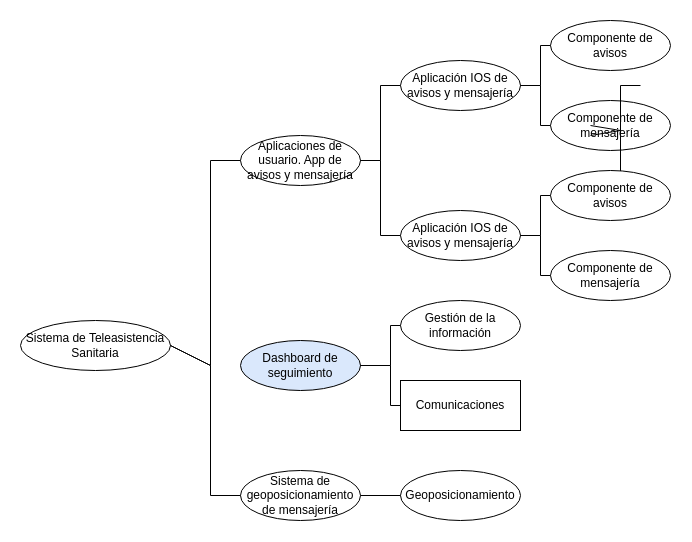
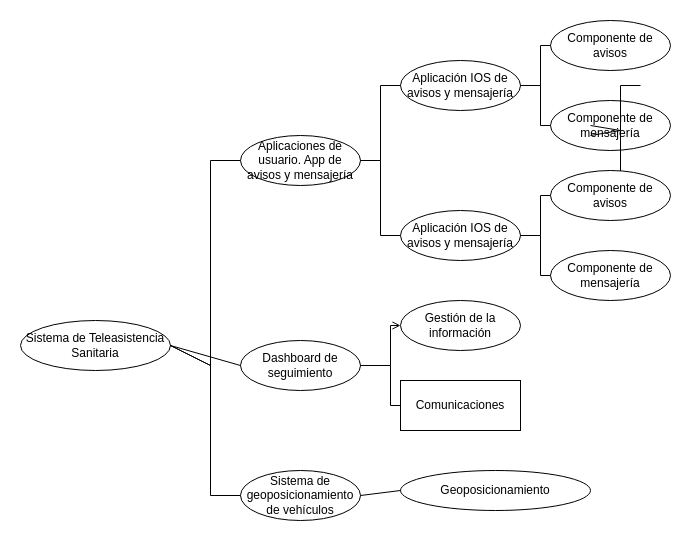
(395, 326) -> (395, 326)
none -> (208, 356)
(301, 366) -> (301, 366)
(301, 496) -> (301, 496)
(461, 496) -> (496, 491)
